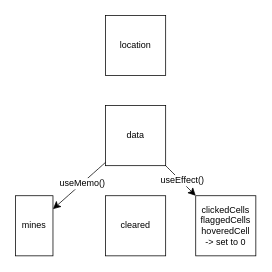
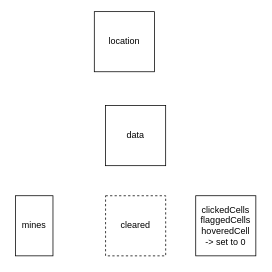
(135, 45) -> (124, 42)
(178, 178) -> none
(81, 184) -> none
(135, 225) -> (135, 225)
